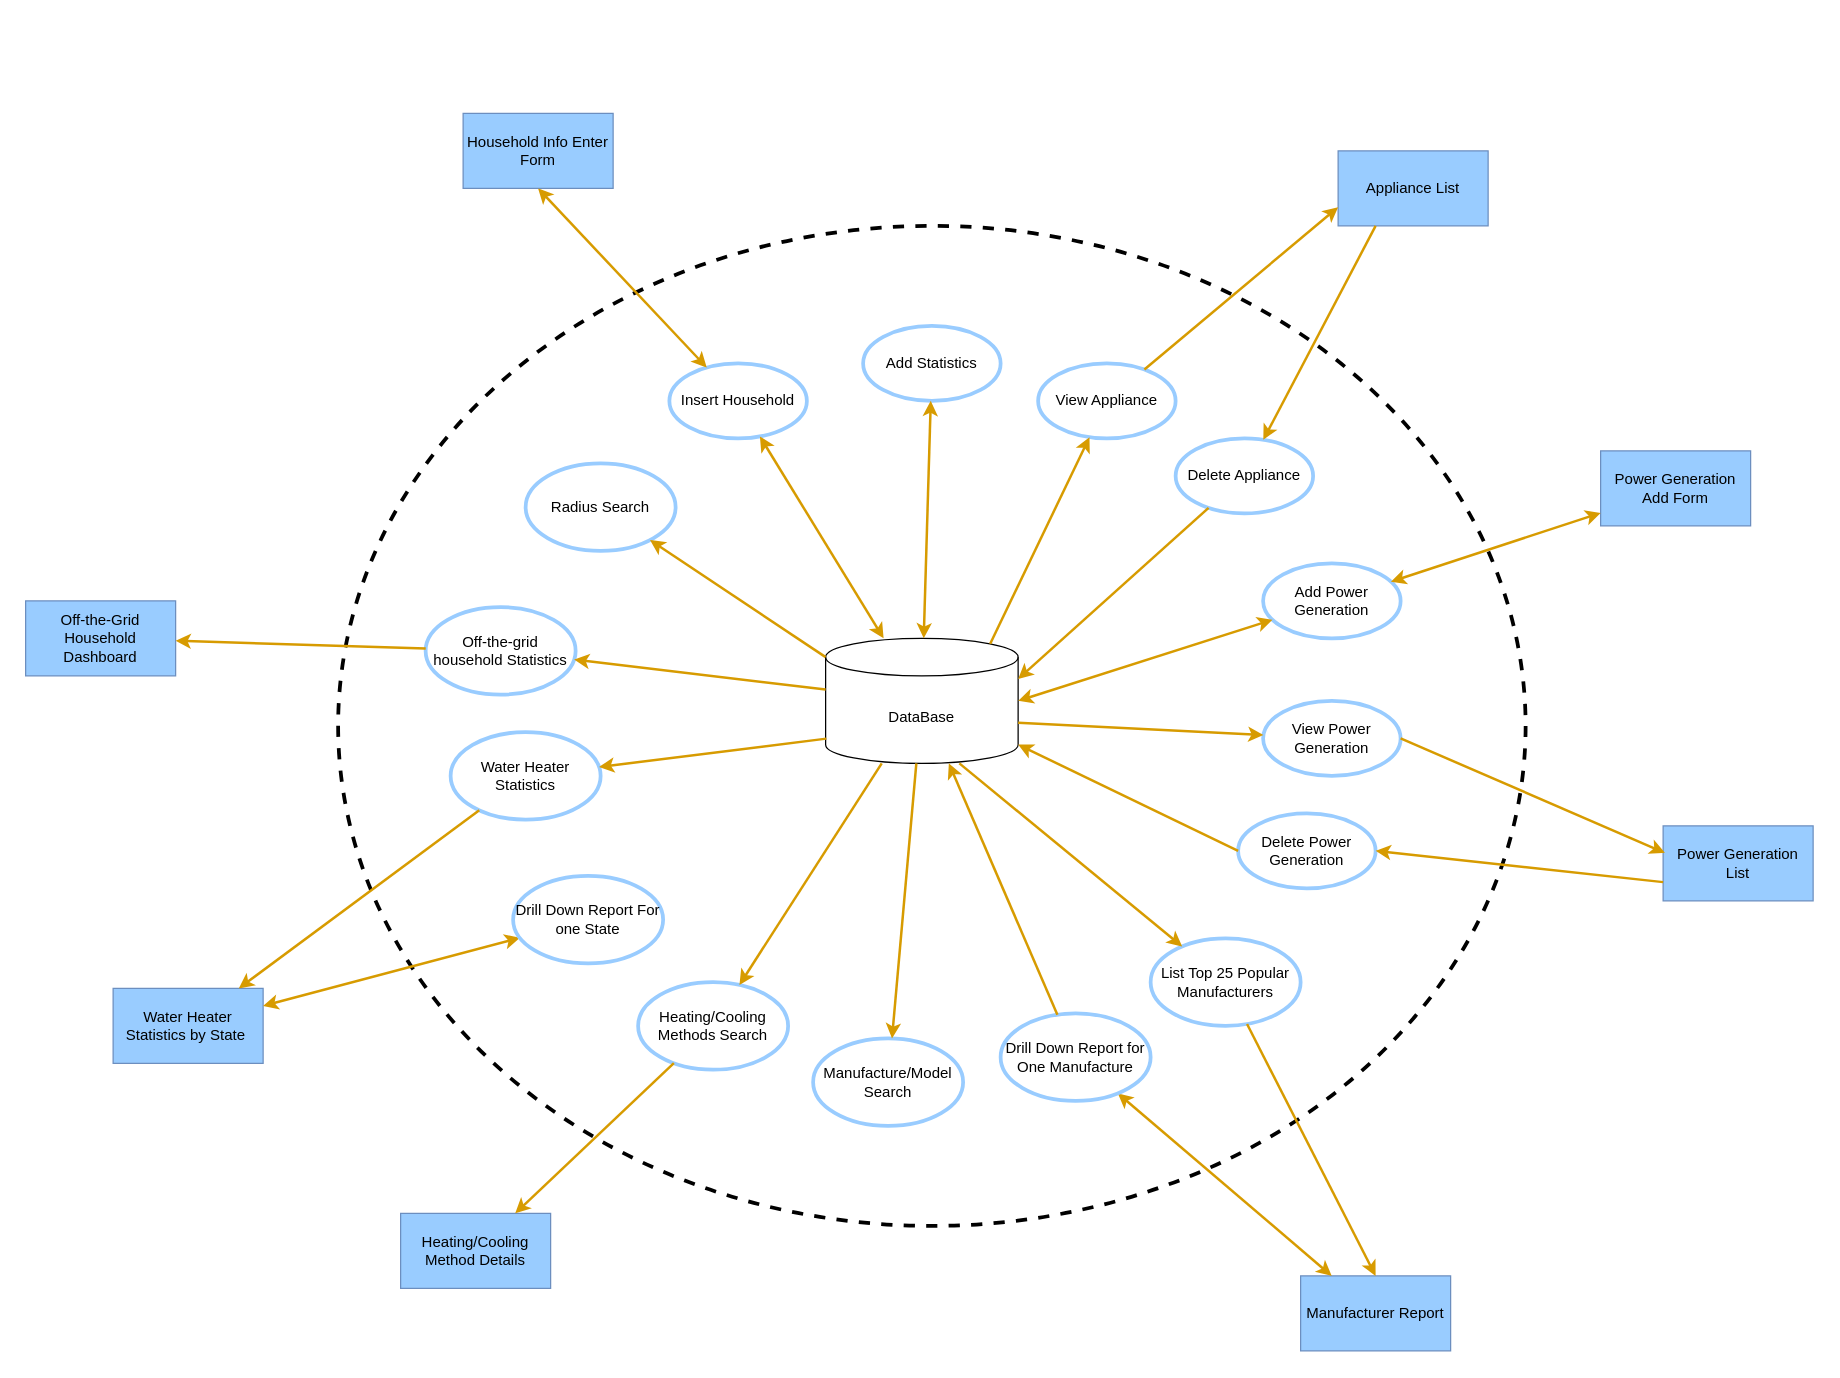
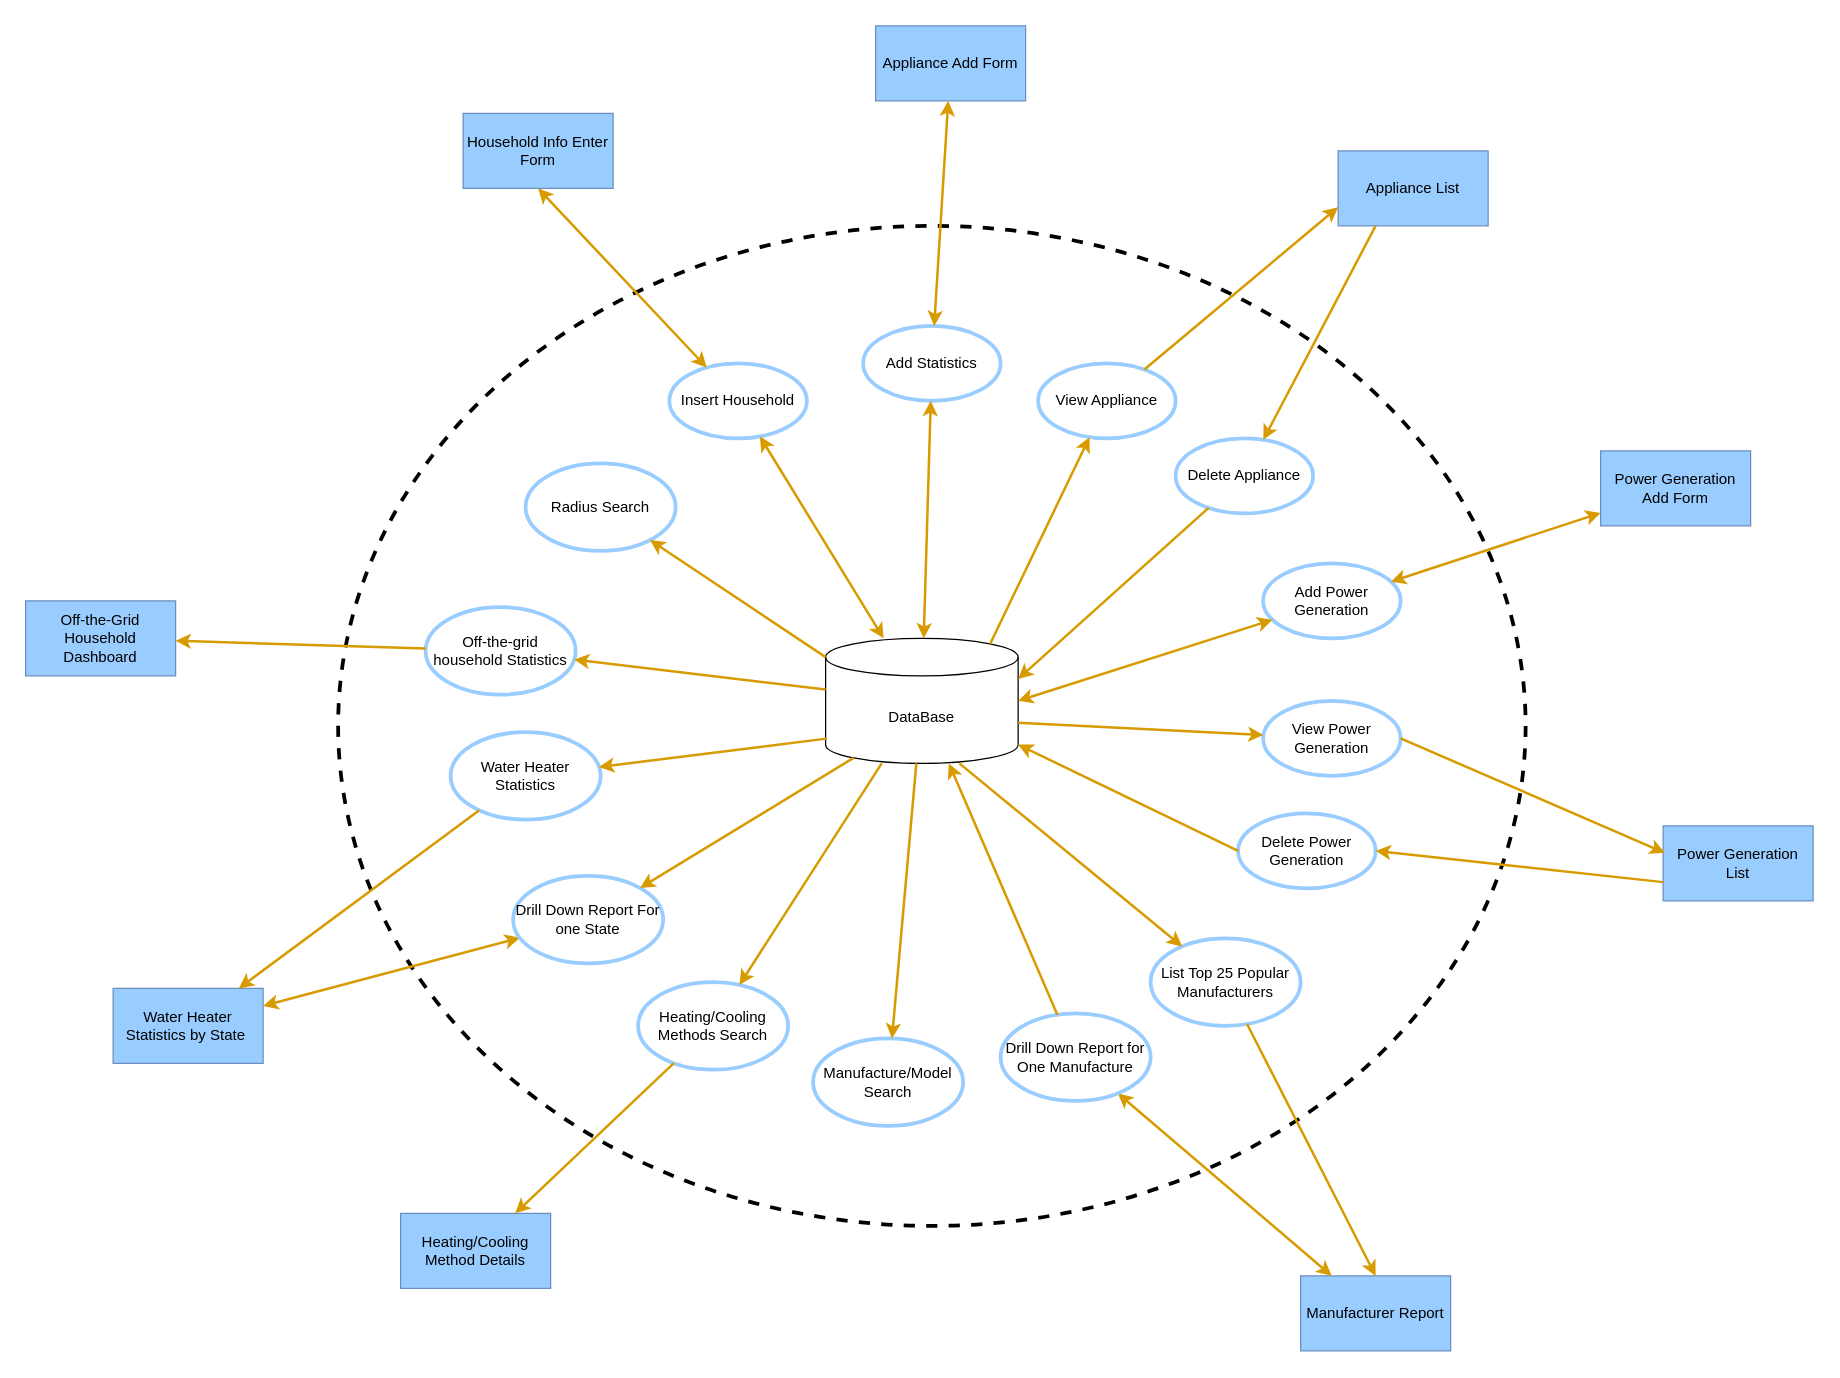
none -> (951, 63)
none -> (941, 213)
none -> (752, 820)
